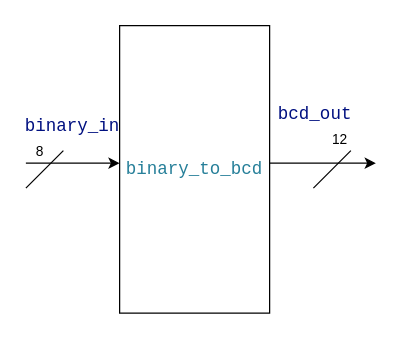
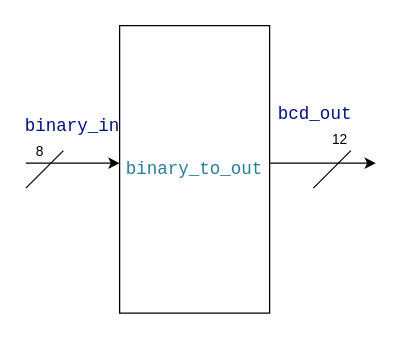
(194, 169) -> (194, 169)
